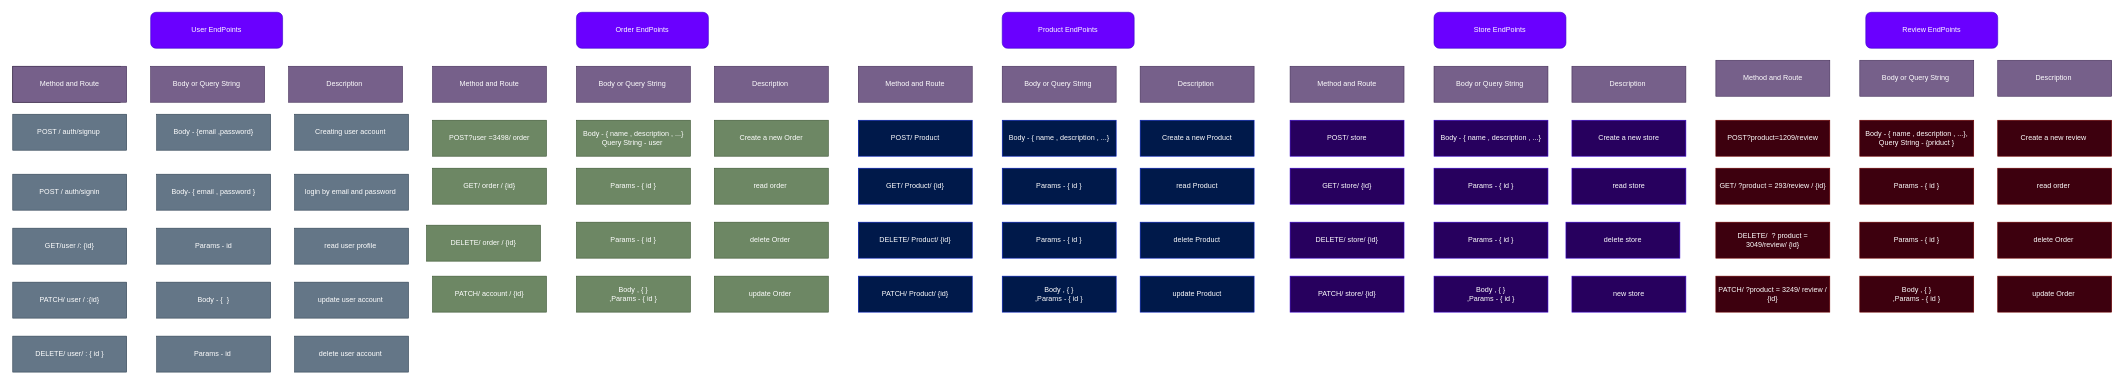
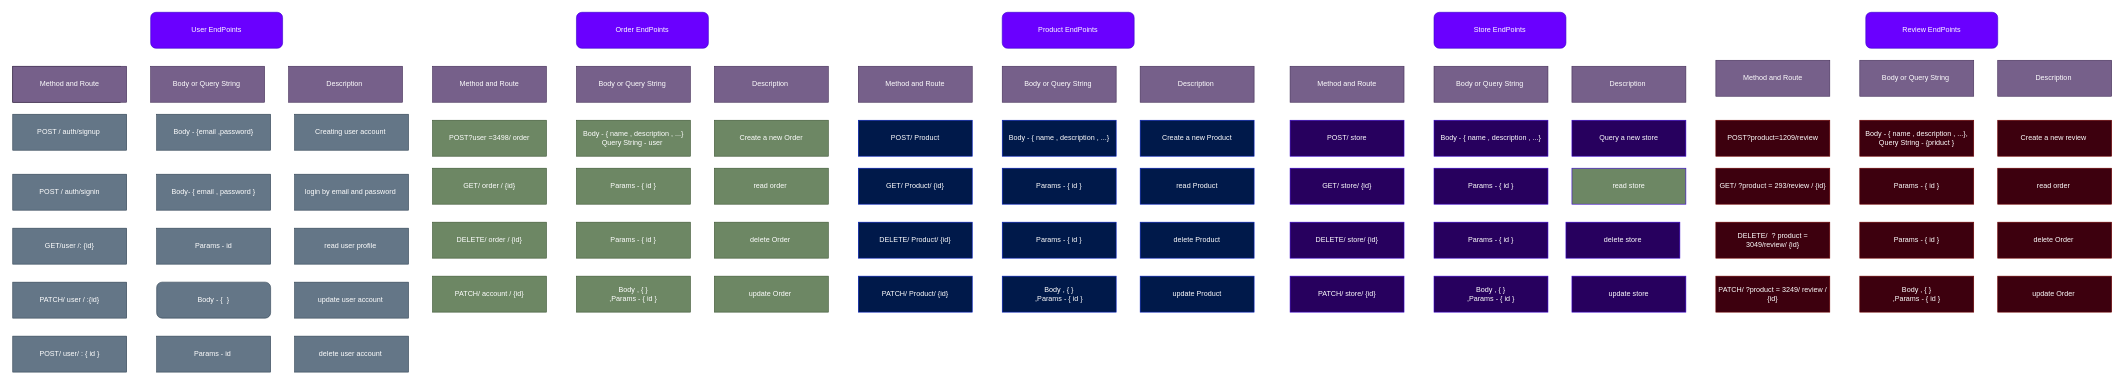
(1629, 138) -> (1629, 138)
(1629, 186) -> (1629, 186)
(483, 243) -> (489, 240)
(1629, 294) -> (1629, 294)
(213, 300) -> (213, 300)
(69, 354) -> (69, 354)
